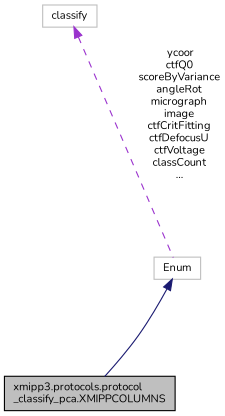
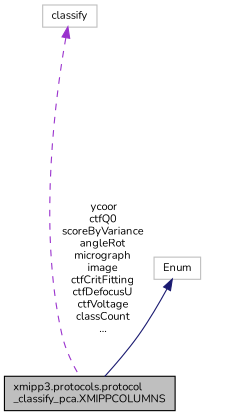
(126, 147) -> (50, 209)
